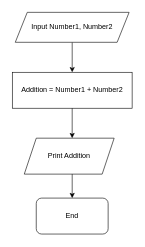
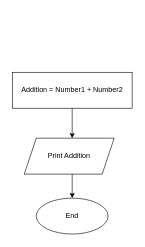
(72, 27) -> none
(72, 66) -> none
(72, 216) -> (72, 216)
